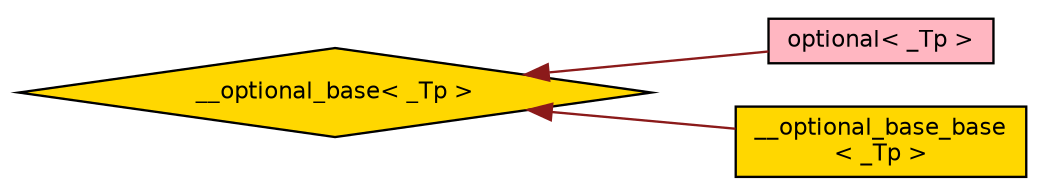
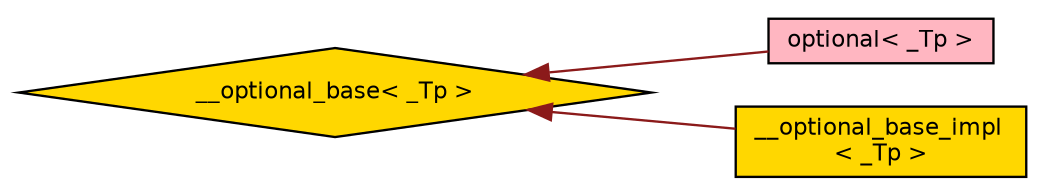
(881, 142) -> (881, 142)
